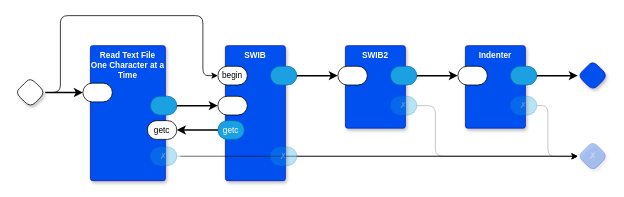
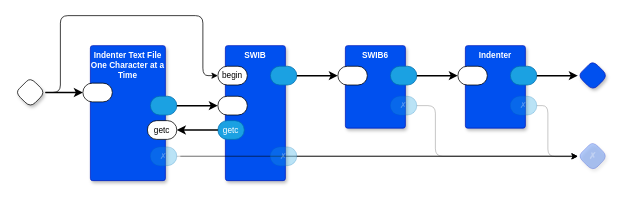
(375, 56) -> (375, 56)
(128, 65) -> (128, 65)
